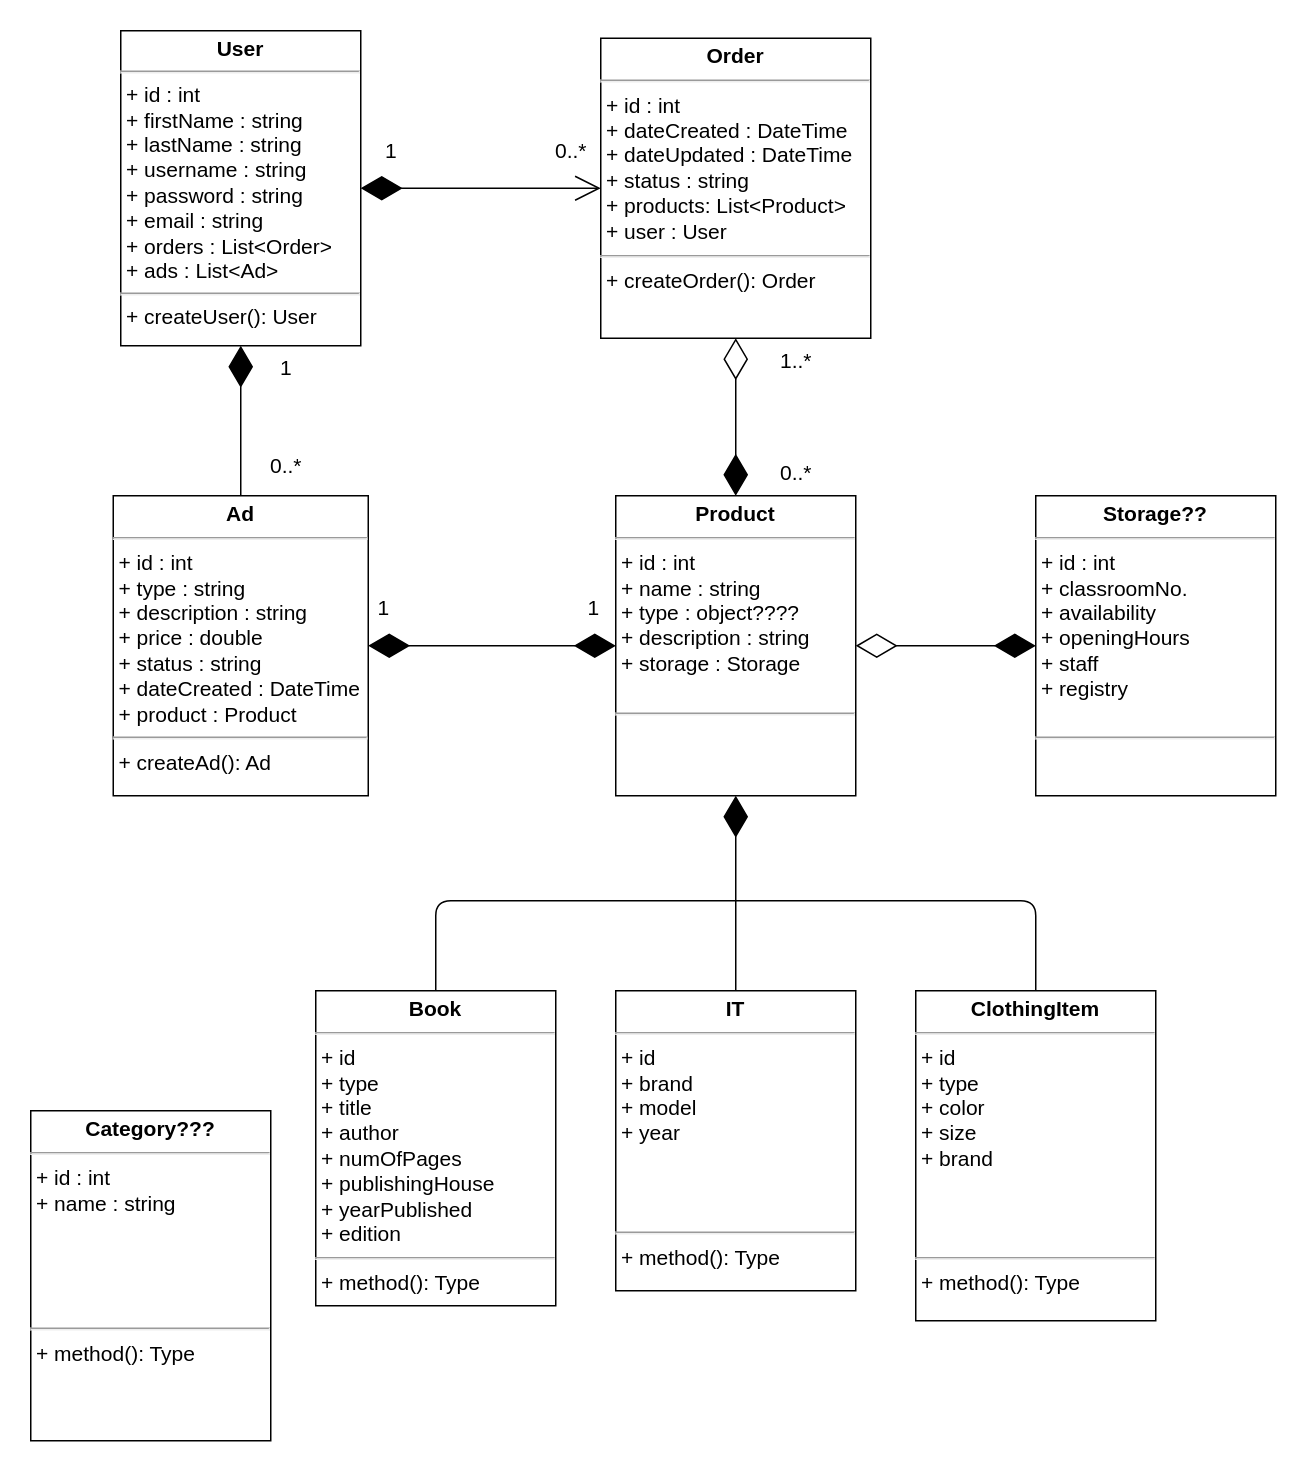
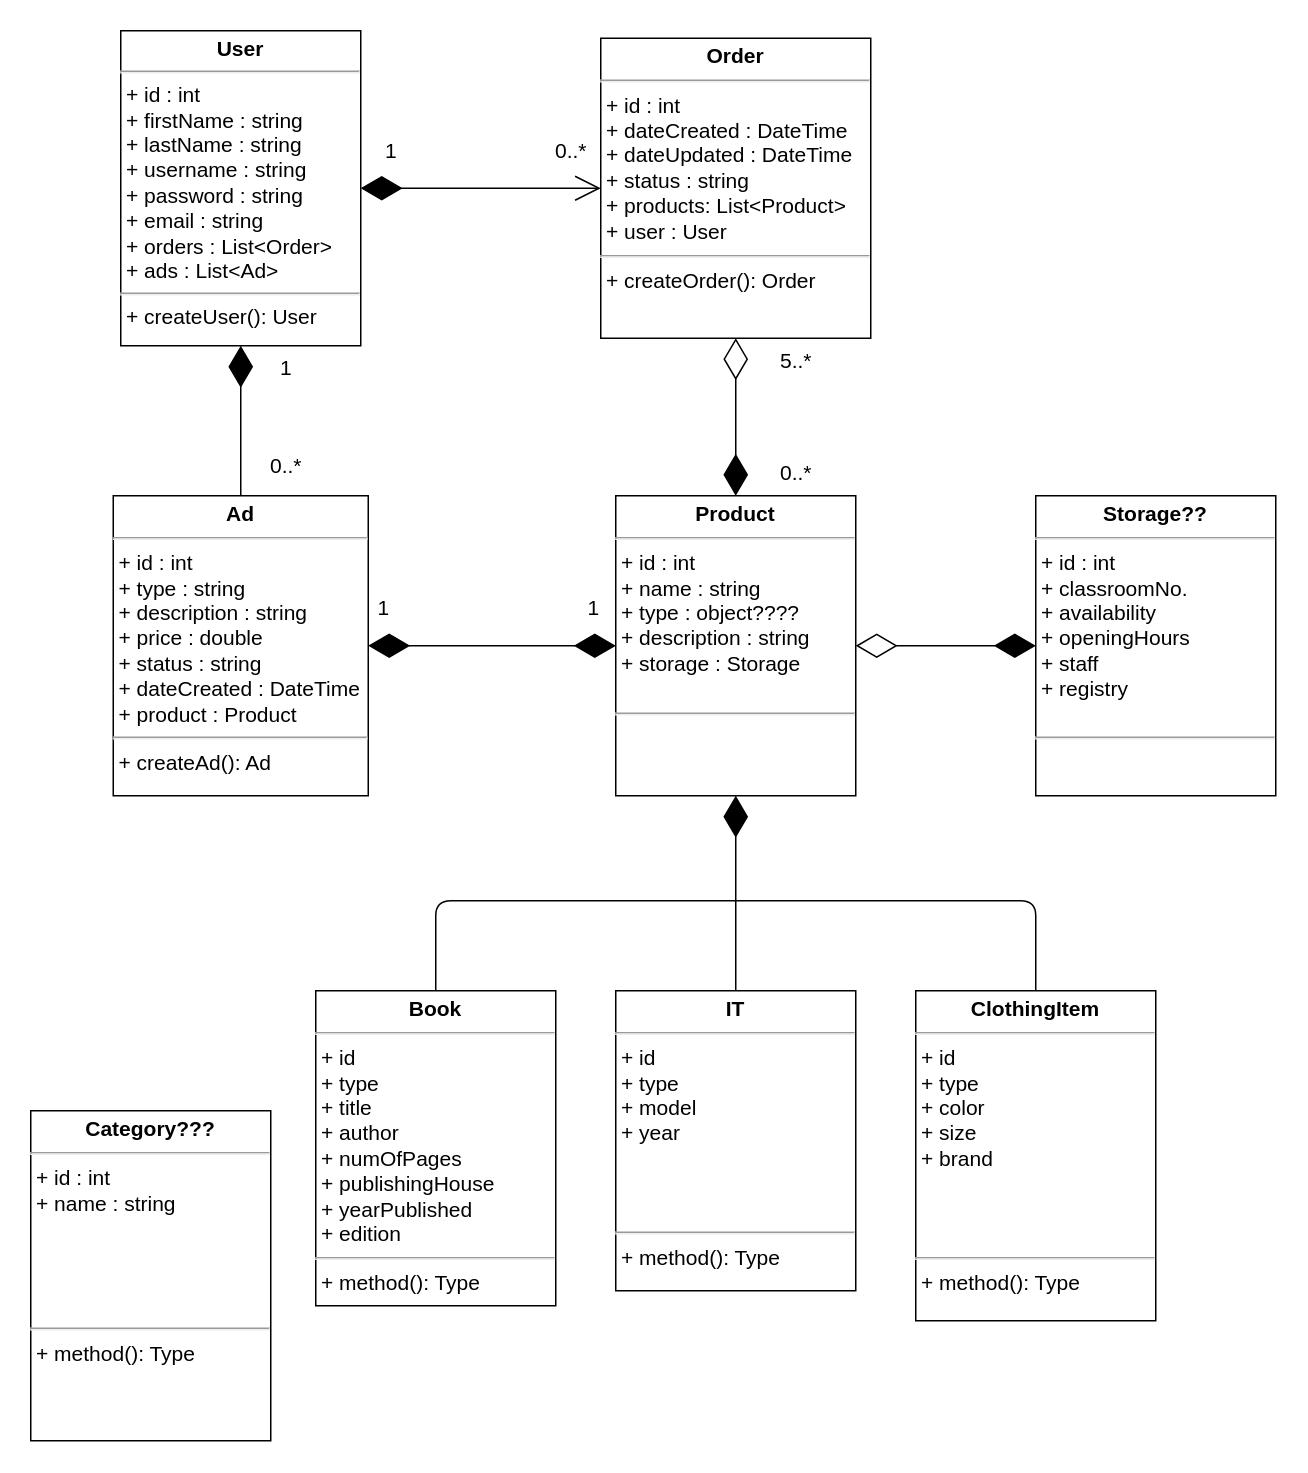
(797, 361) -> (797, 361)
(702, 1066) -> (702, 1066)
